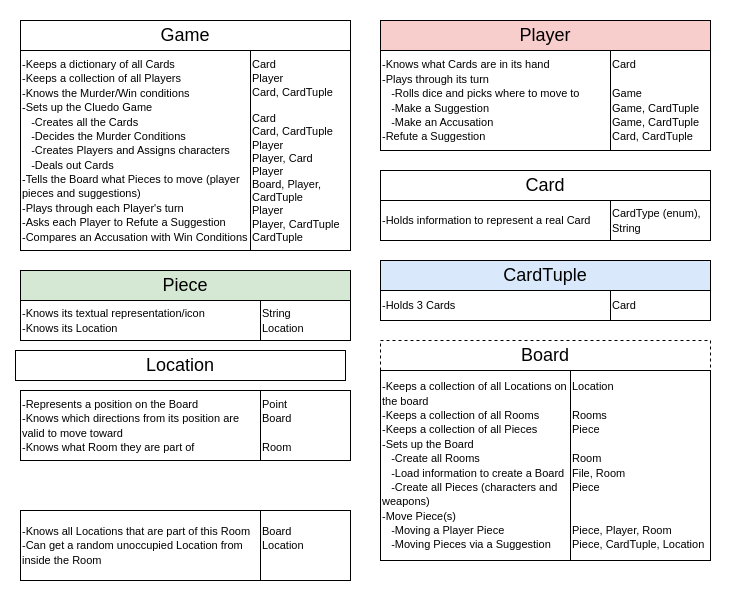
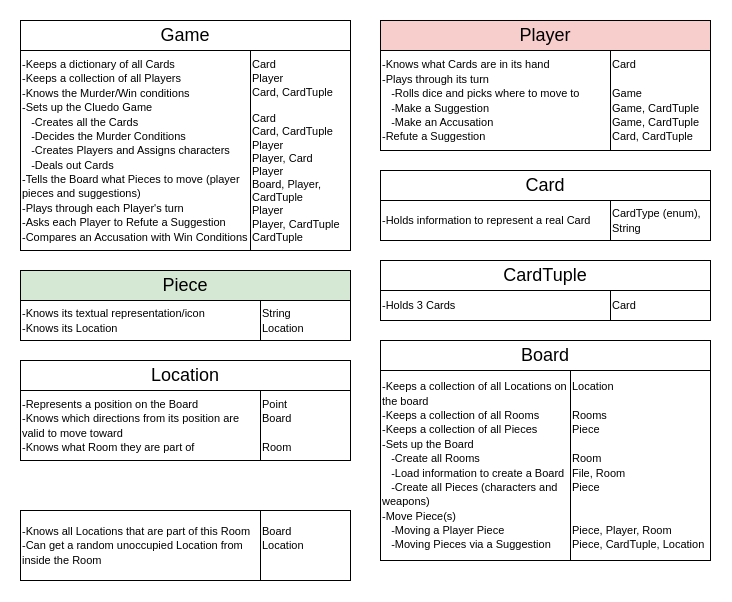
(546, 276) -> (546, 276)
(546, 356) -> (546, 356)
(181, 366) -> (186, 376)
